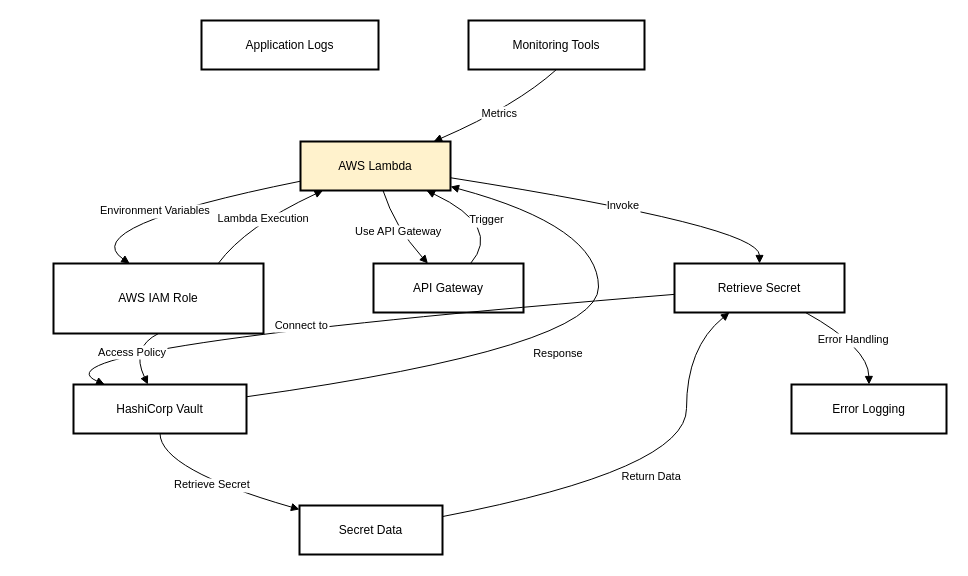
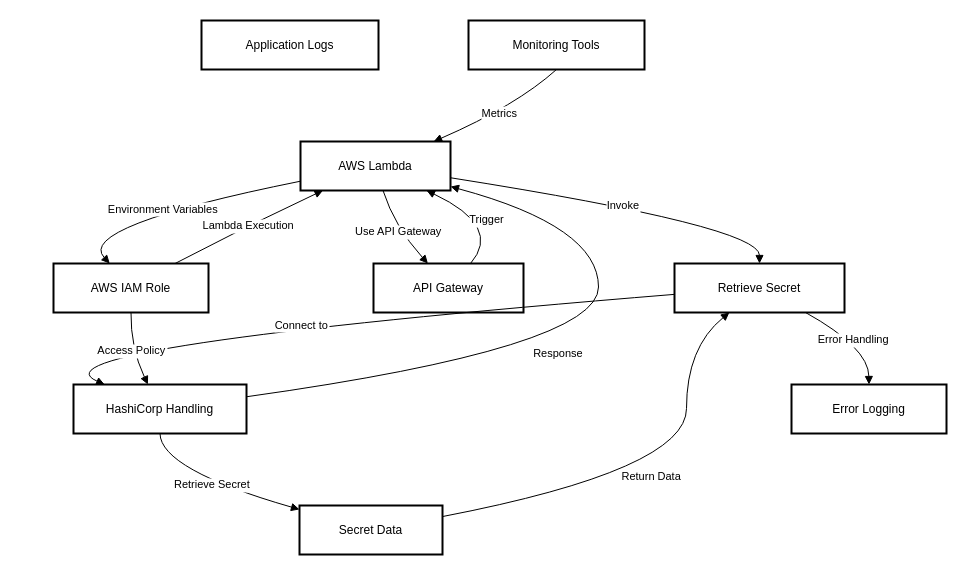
(376, 166) -> (376, 166)
(159, 299) -> (131, 288)
(160, 410) -> (160, 410)
